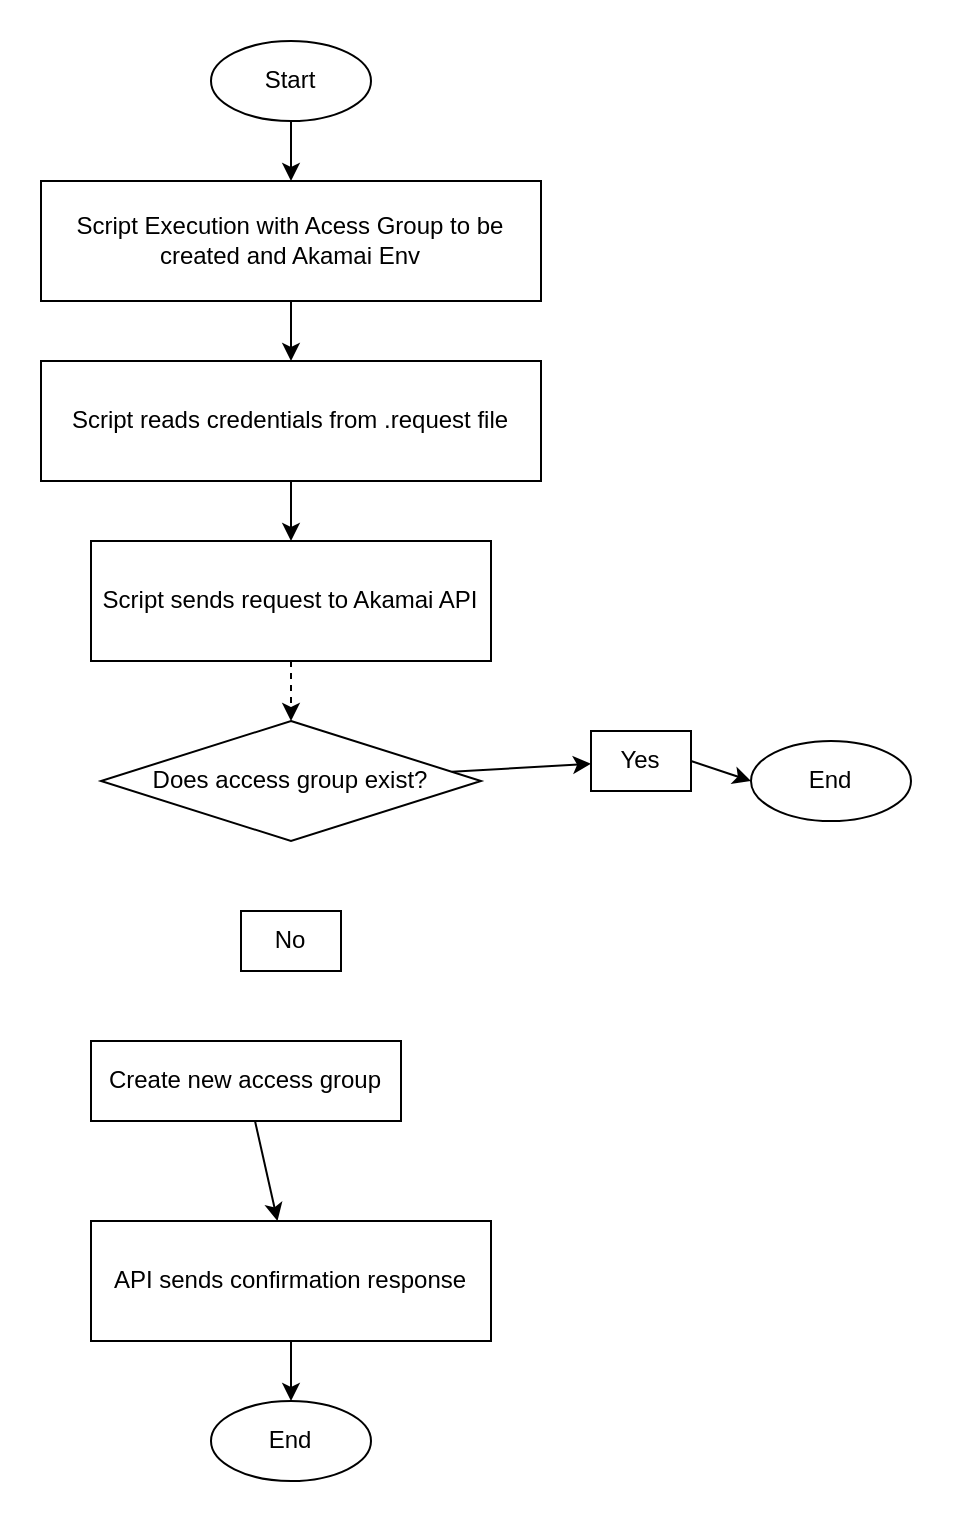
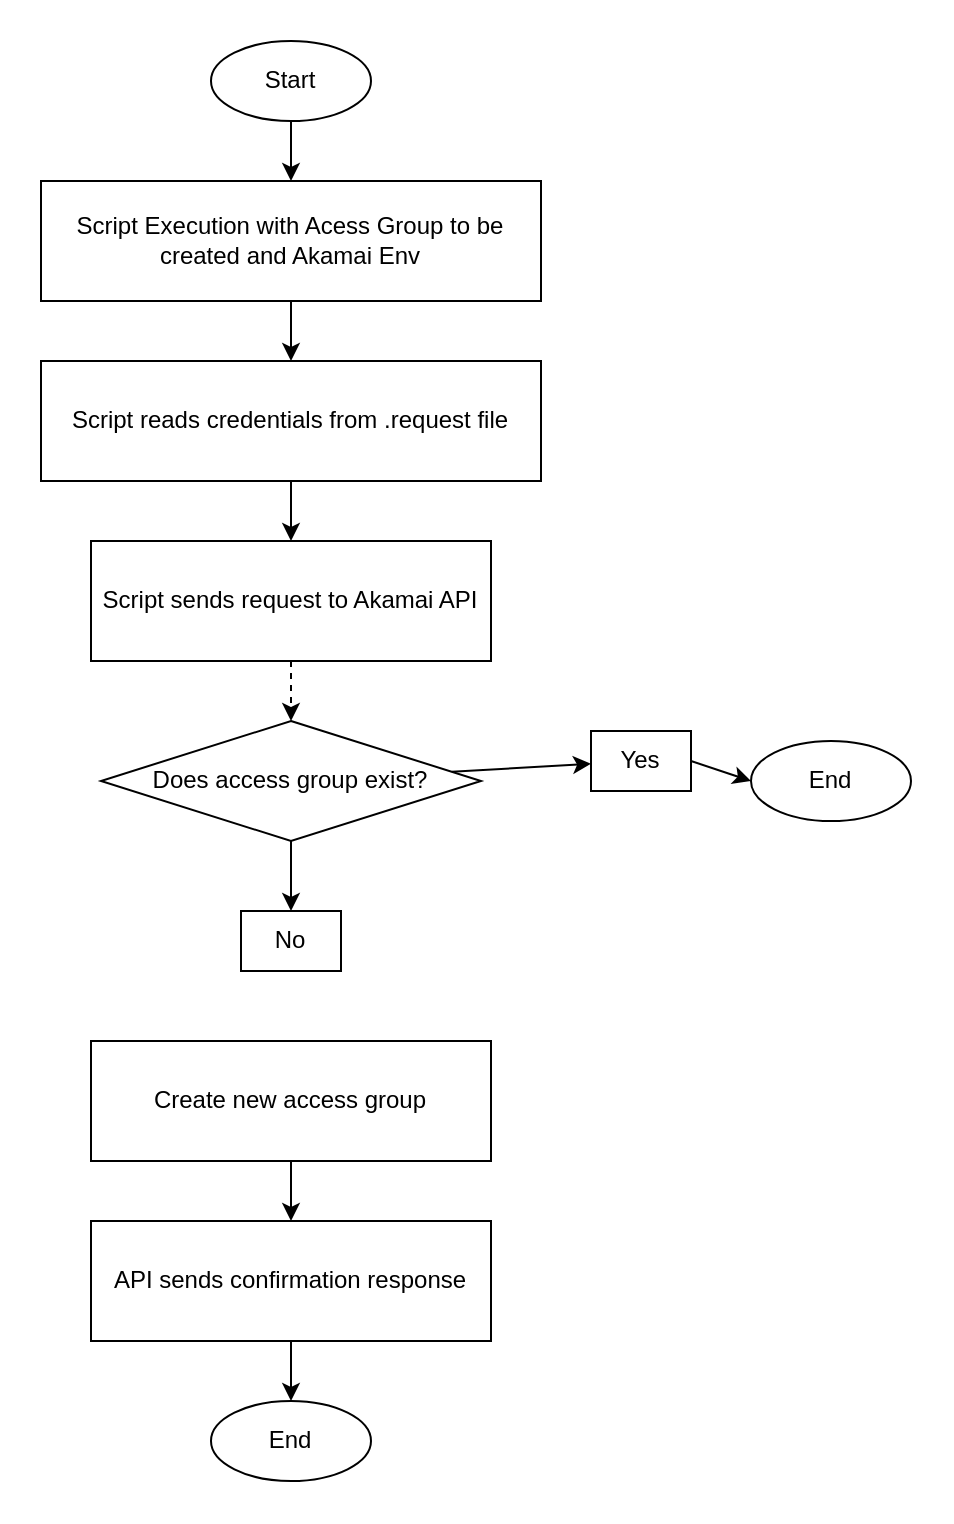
none -> (291, 869)
(246, 1081) -> (291, 1101)
